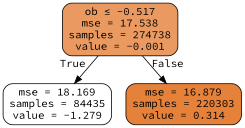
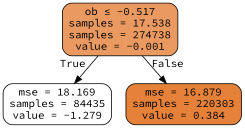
(120, 23) -> (120, 23)
(184, 115) -> (184, 115)
